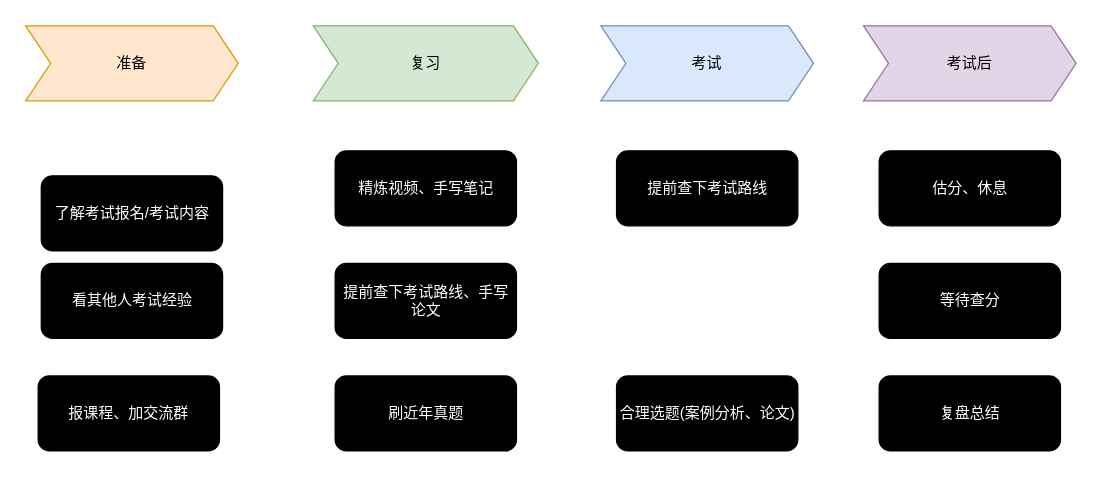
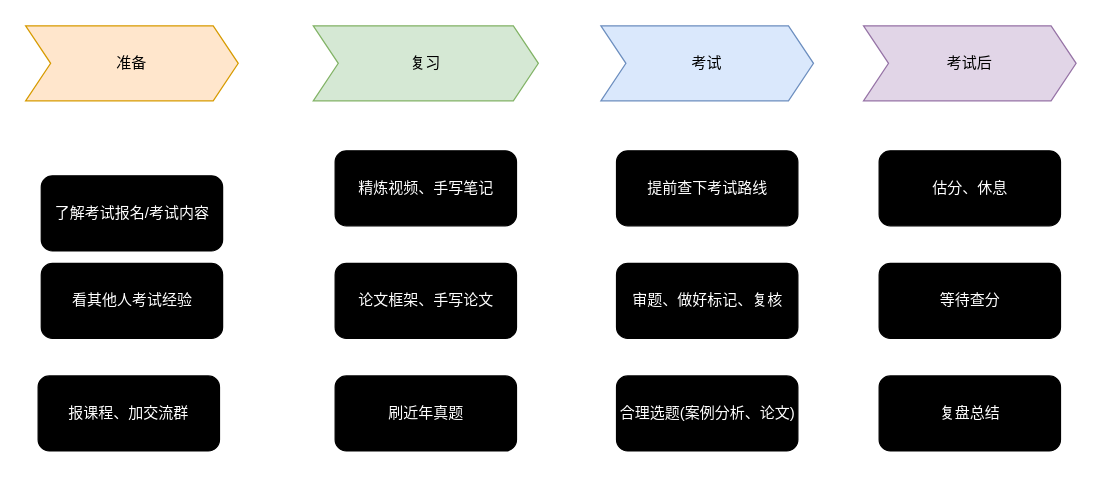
(426, 301) -> (426, 301)
none -> (707, 301)
